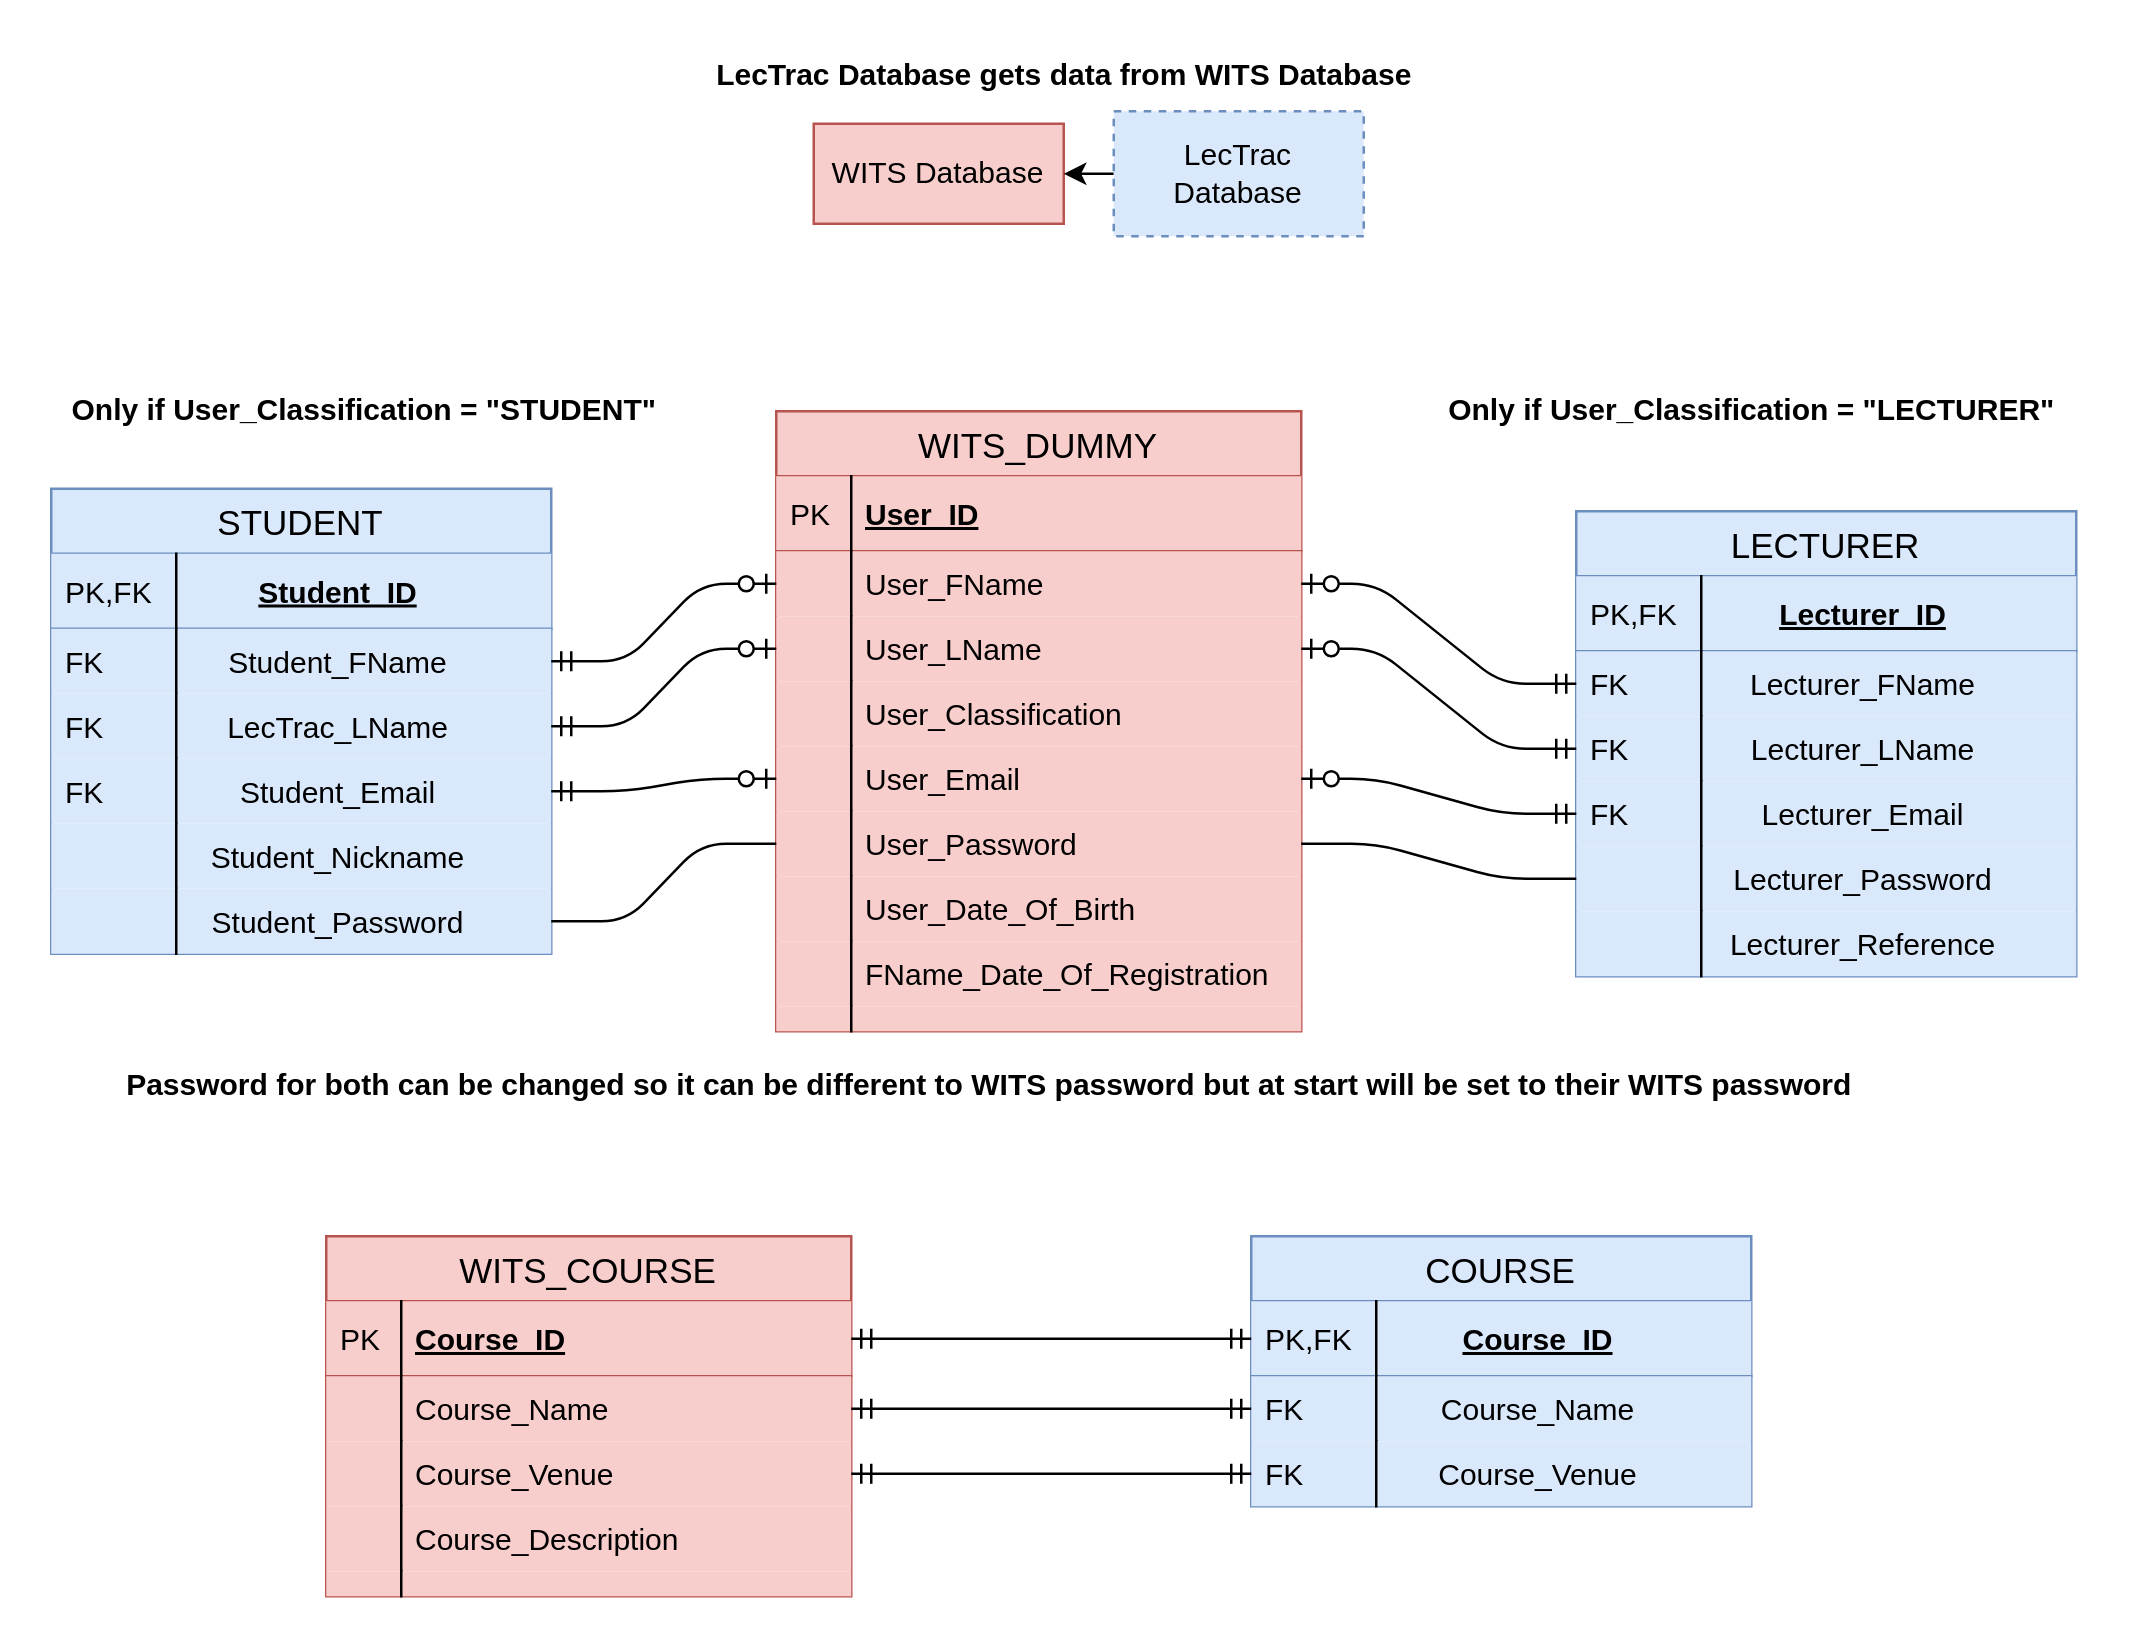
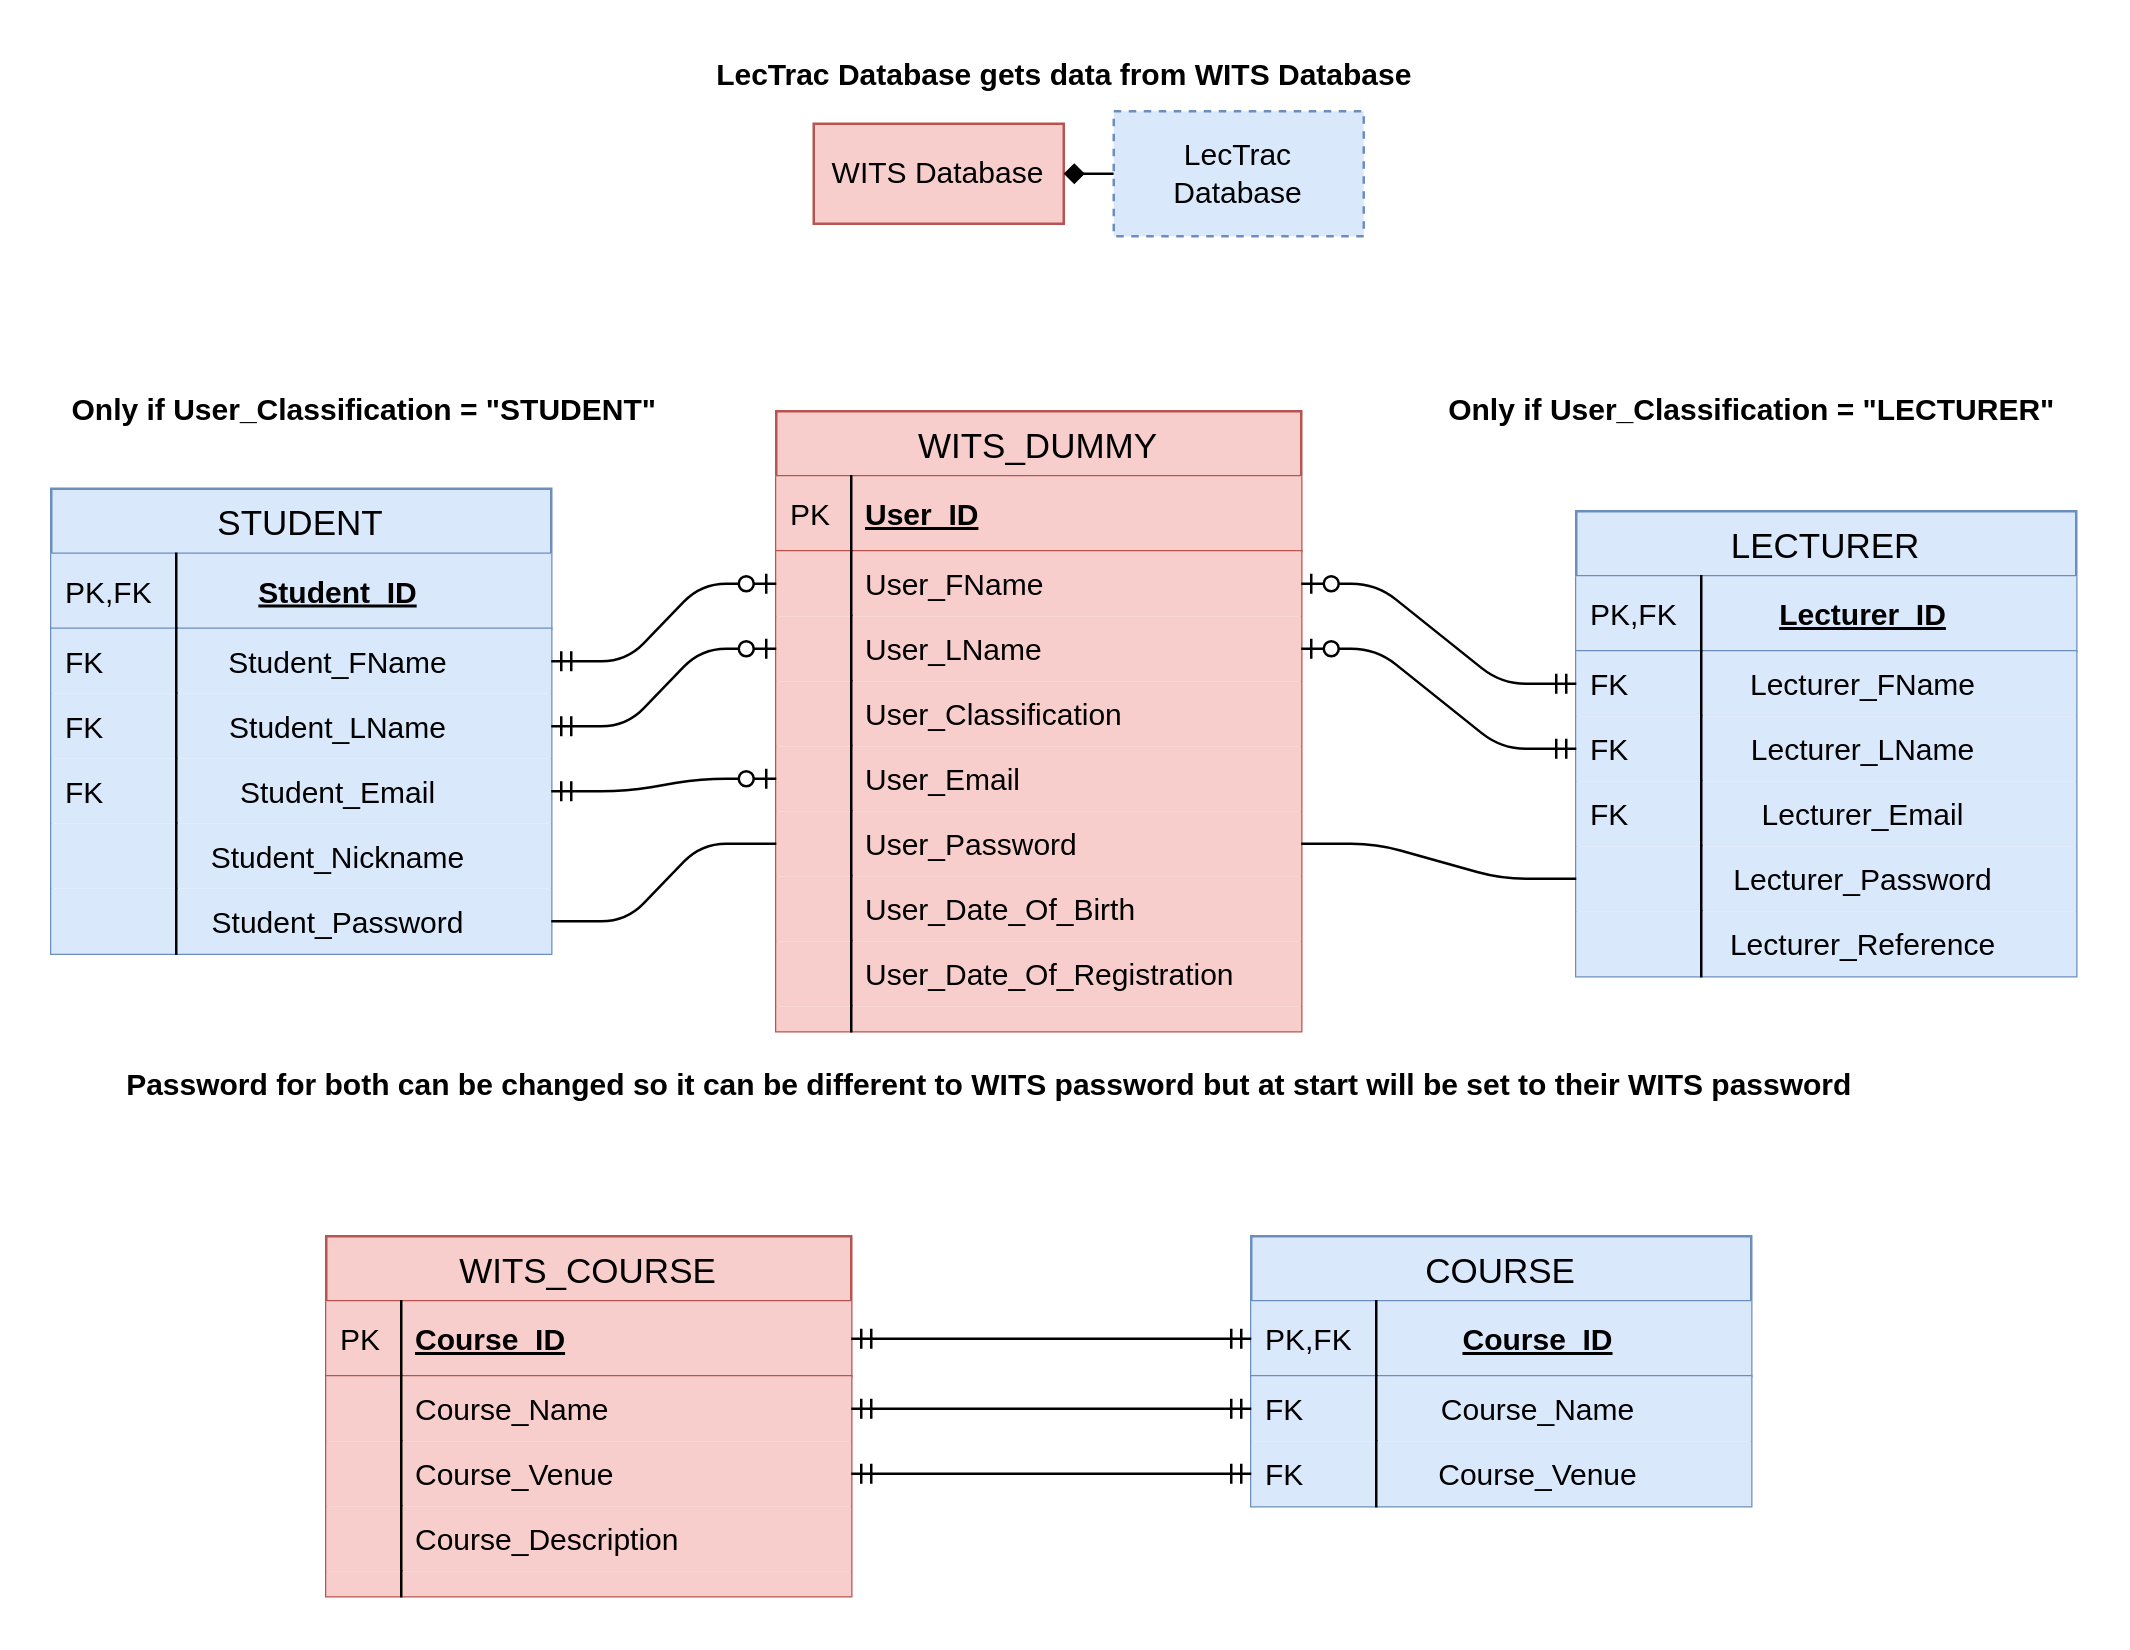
(1082, 174) -> (1084, 174)
(338, 728) -> (338, 728)
(1453, 800) -> none
(1076, 975) -> (1067, 975)
